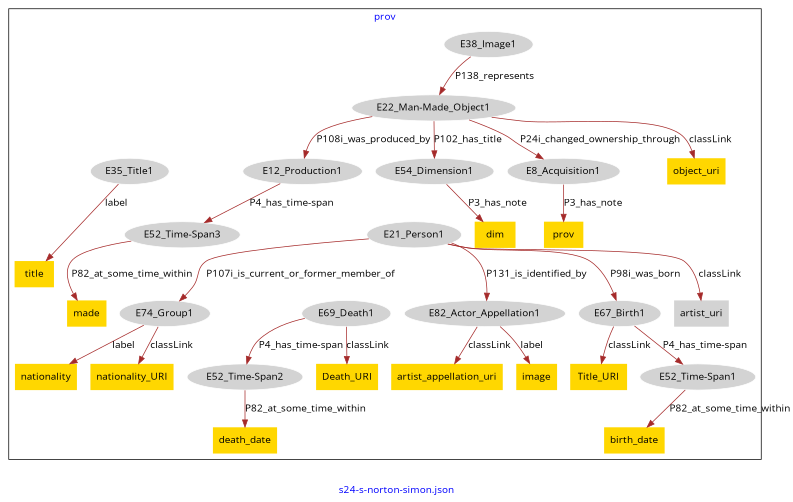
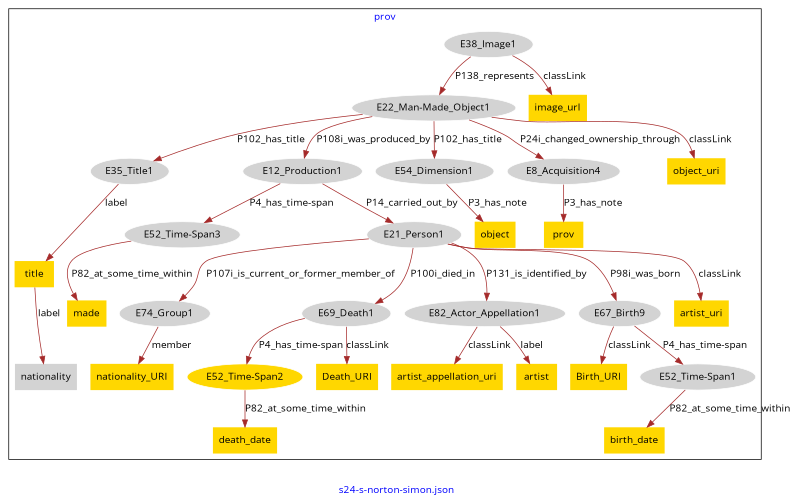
none -> (558, 108)
none -> (260, 129)
(564, 171) -> (564, 171)
none -> (354, 202)
(495, 235) -> (495, 235)
none -> (404, 278)
(620, 314) -> (620, 314)
(701, 314) -> (701, 314)
(110, 343) -> (37, 322)
(172, 345) -> (172, 345)
(46, 377) -> (46, 377)
(245, 377) -> (245, 377)
(537, 377) -> (537, 377)
(599, 377) -> (599, 377)
